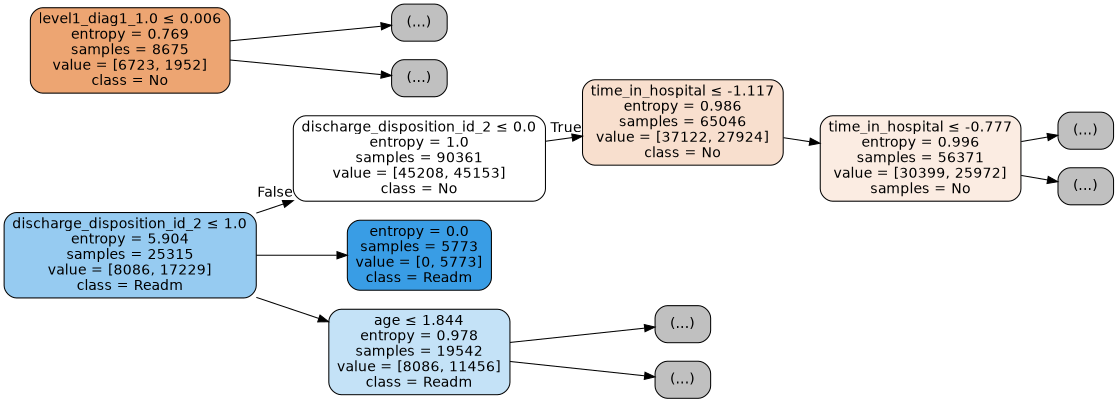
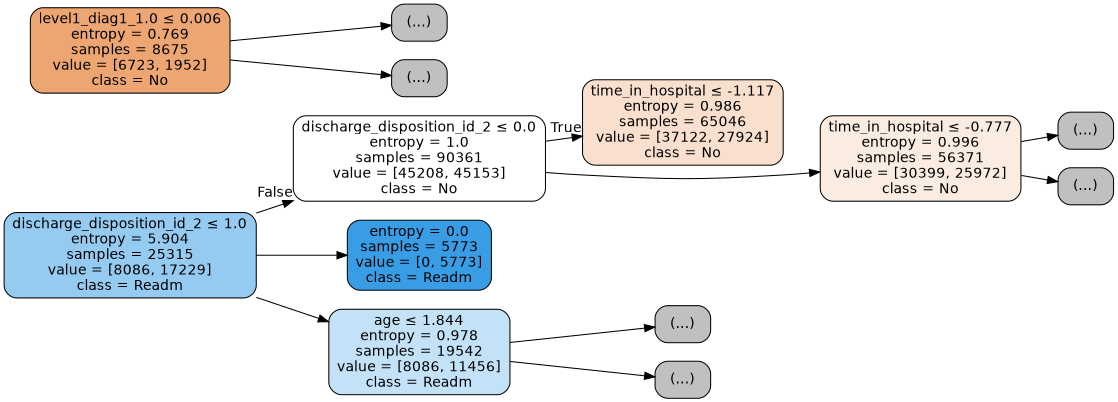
(797, 140) -> (678, 179)
(921, 189) -> (921, 189)
